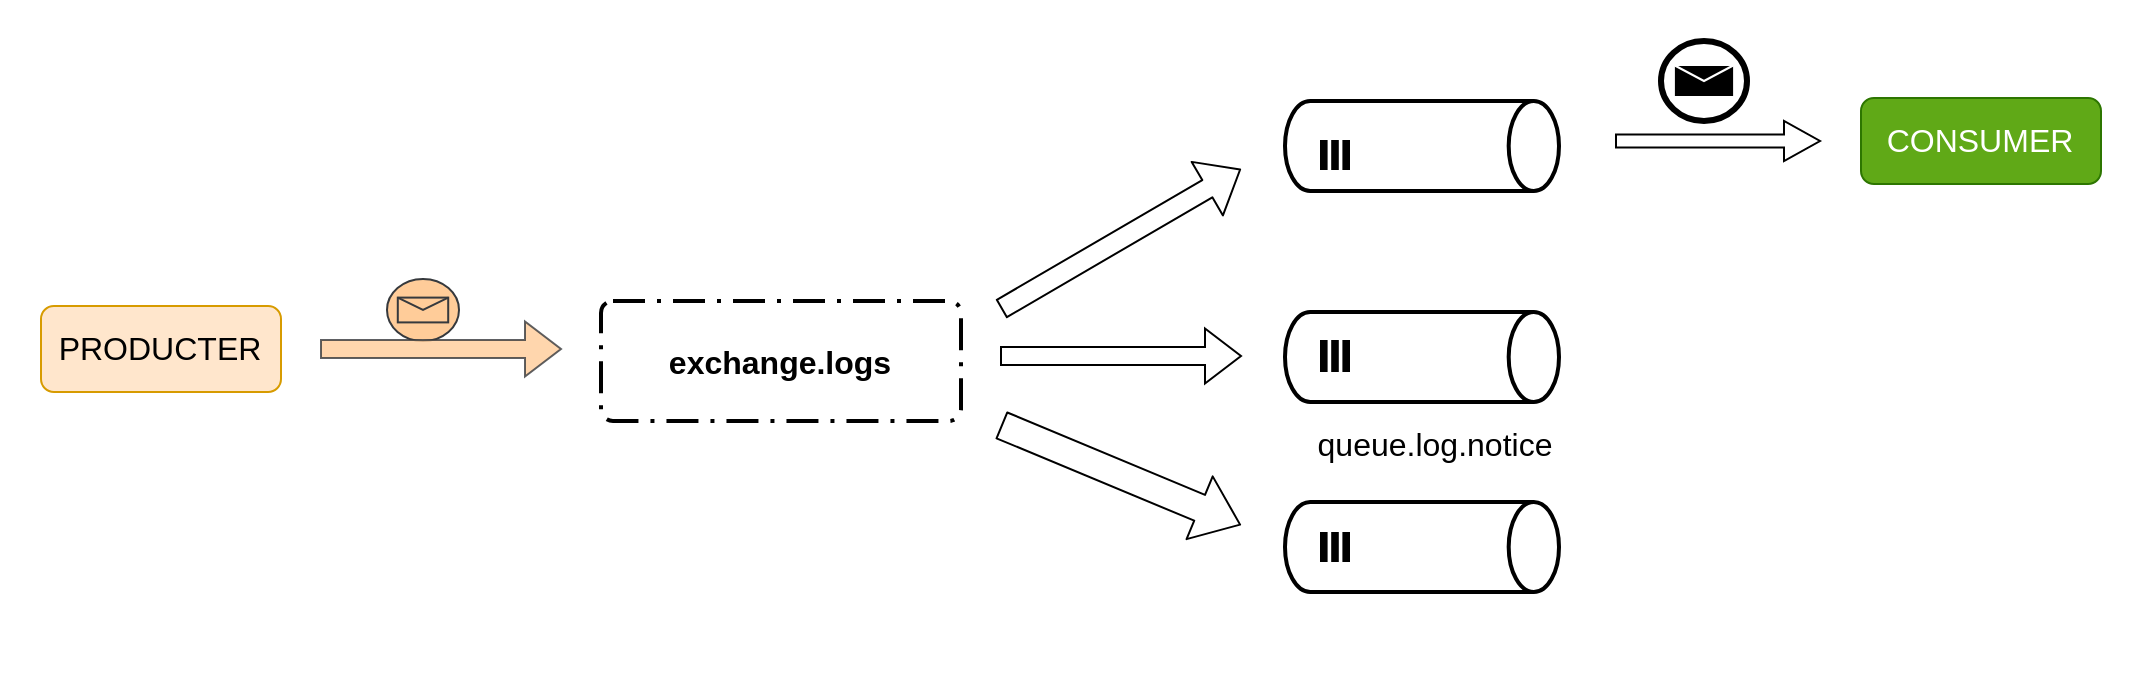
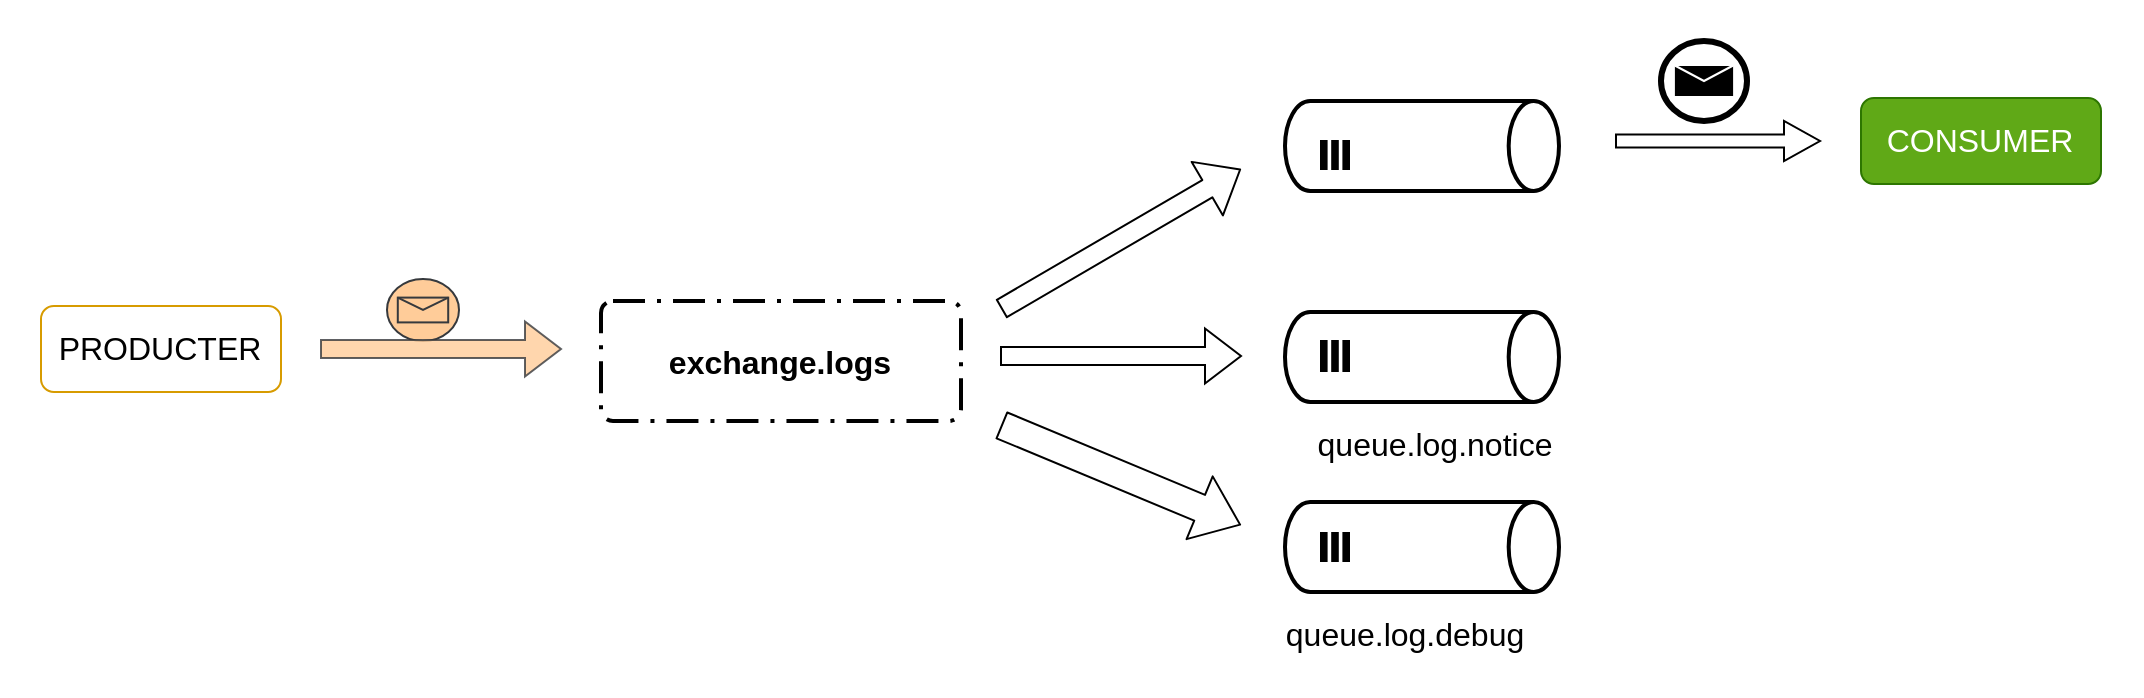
(161, 349) -> (161, 349)
none -> (1405, 634)
